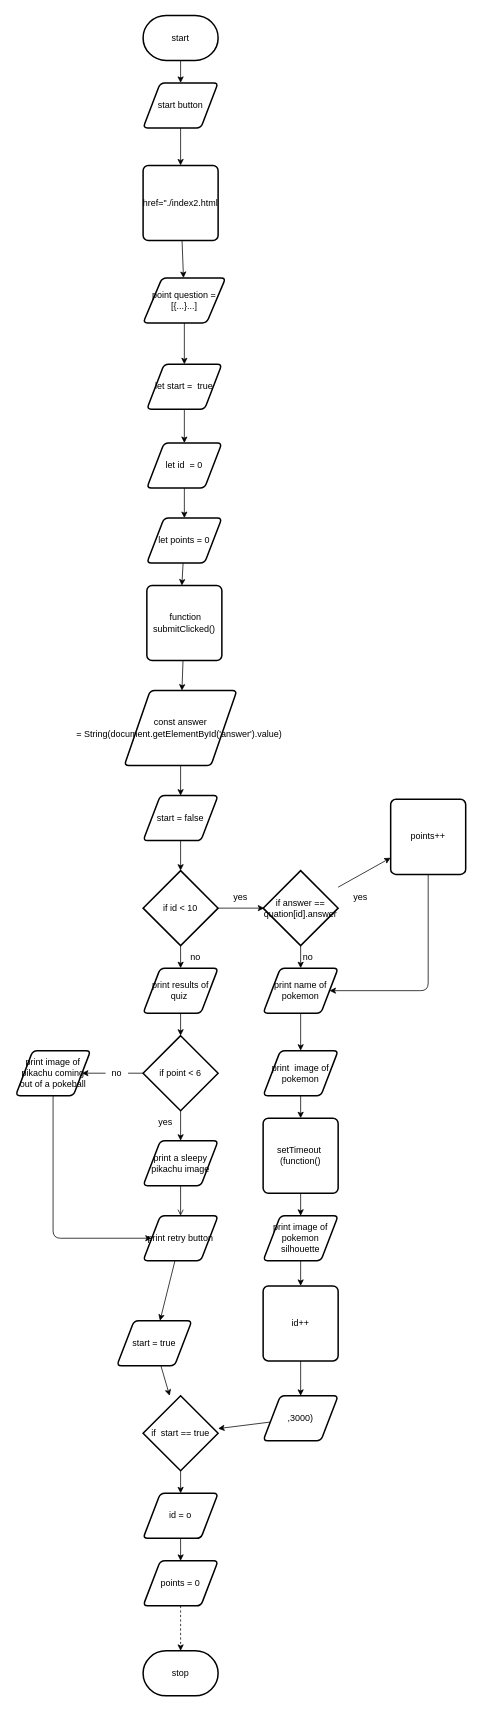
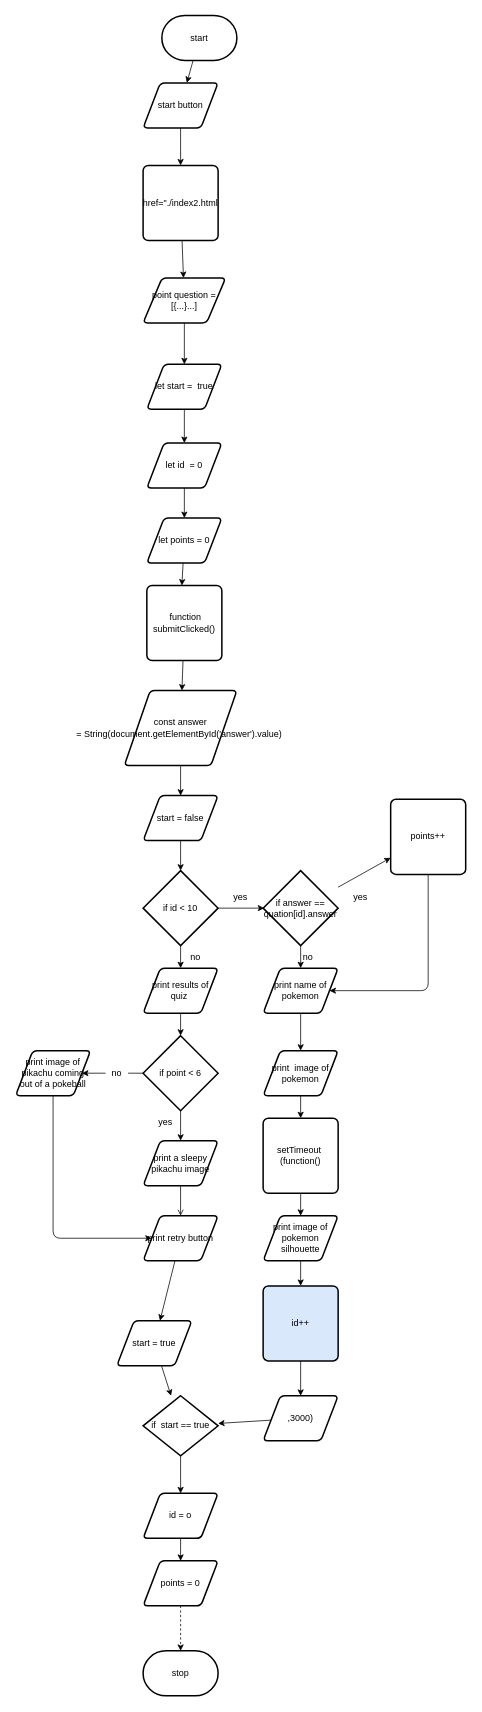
(180, 38) -> (199, 38)
(300, 1323) -> (300, 1323)
(180, 1433) -> (180, 1425)
